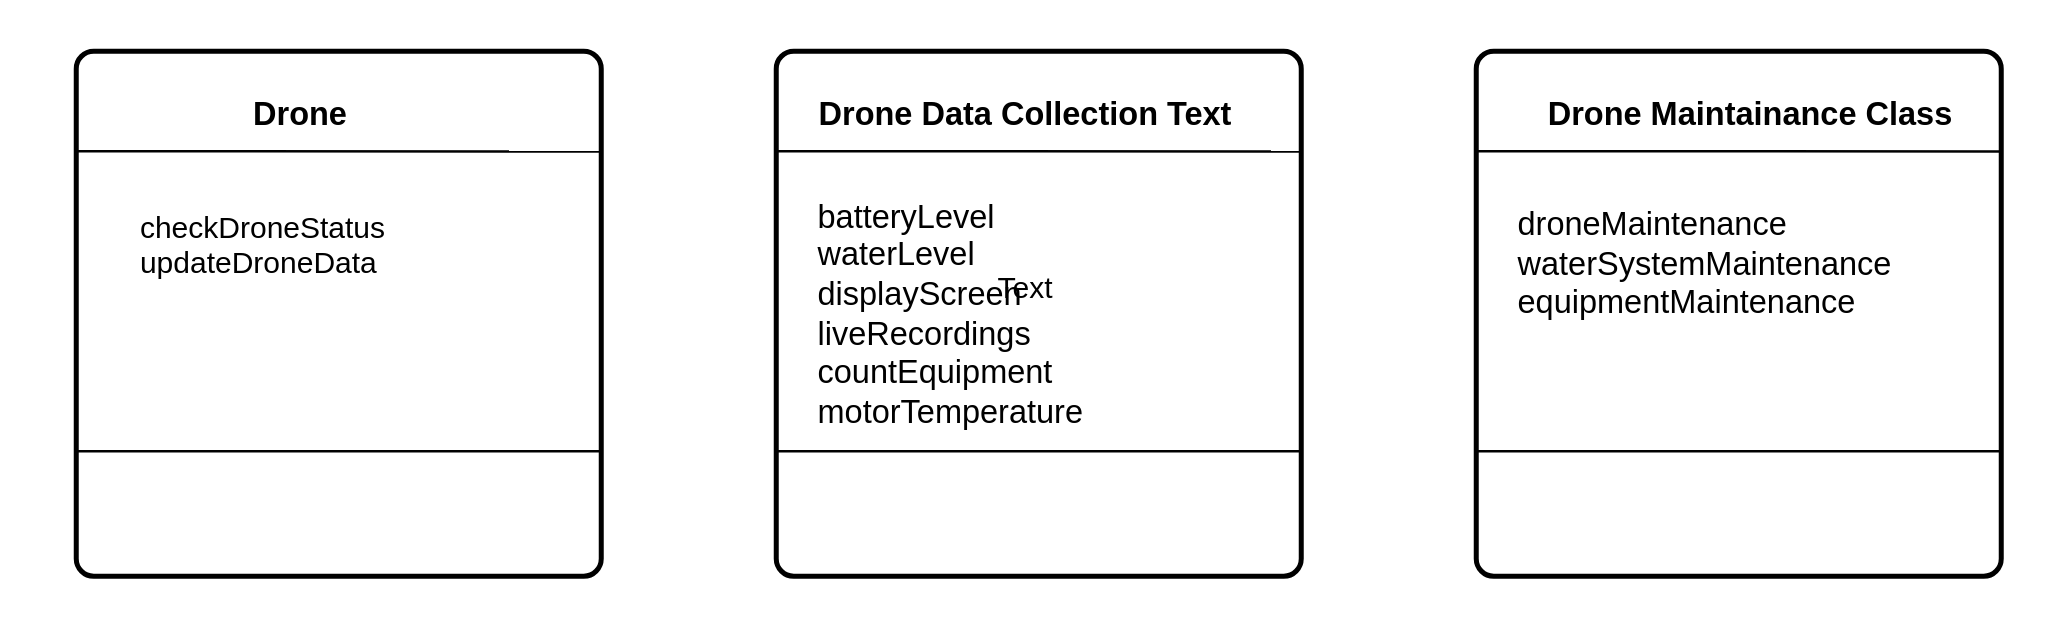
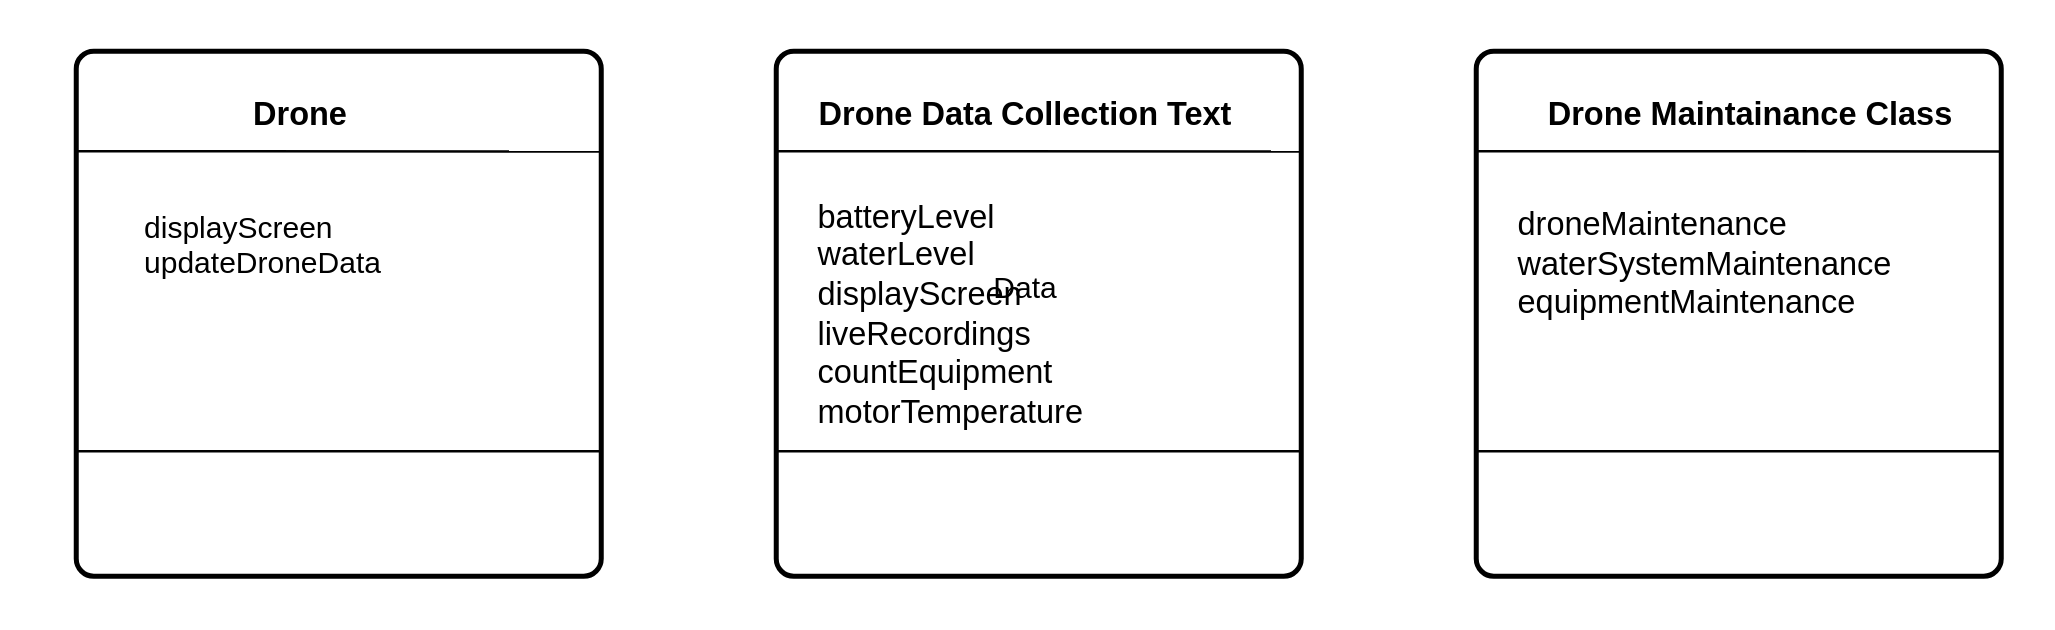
(264, 264) -> (264, 264)
(1026, 289) -> (1026, 289)
